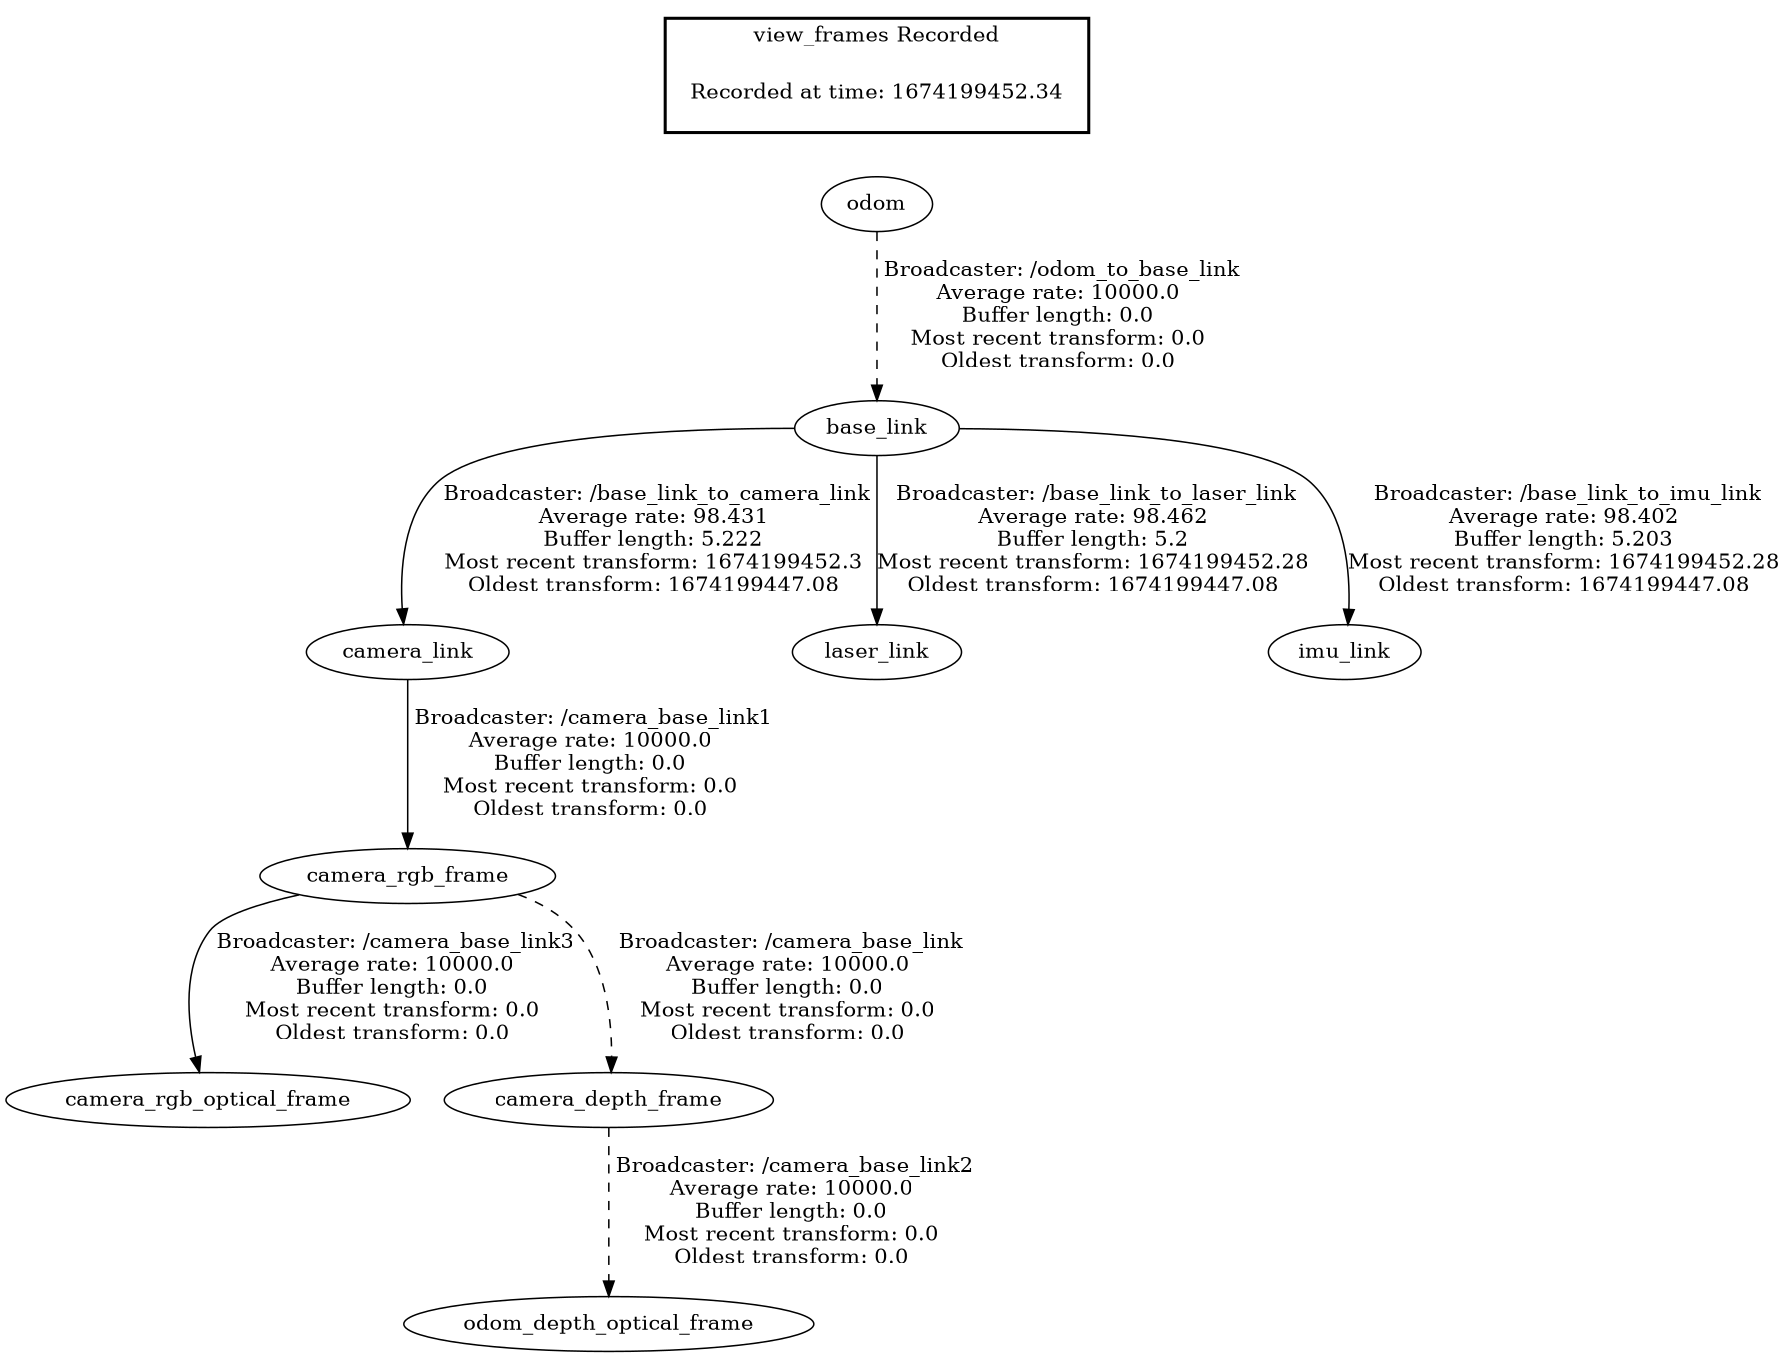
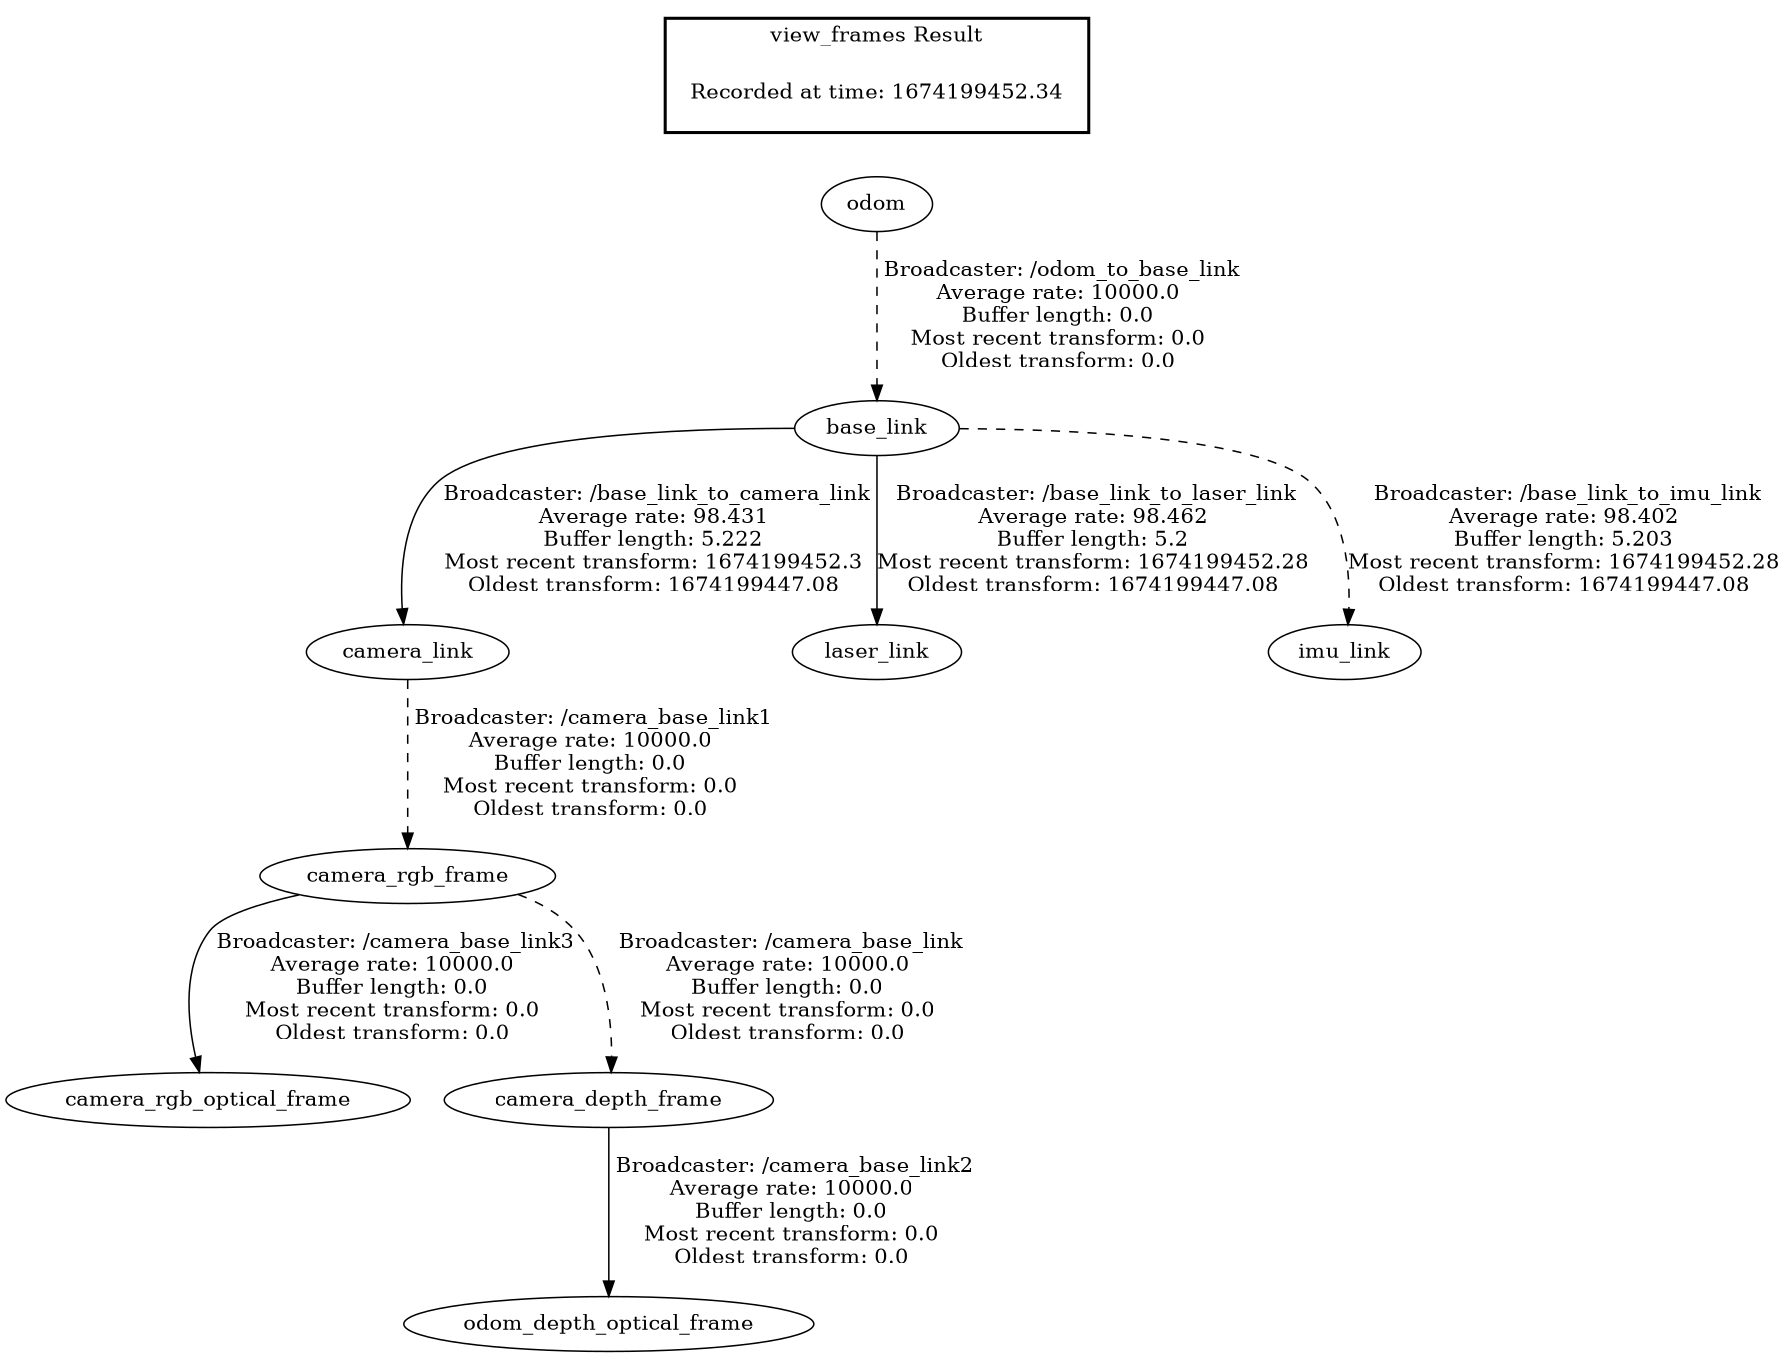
(877, 36) -> (877, 36)
(1207, 446) -> (1207, 446)
(408, 756) -> (408, 756)
(609, 1204) -> (609, 1204)
